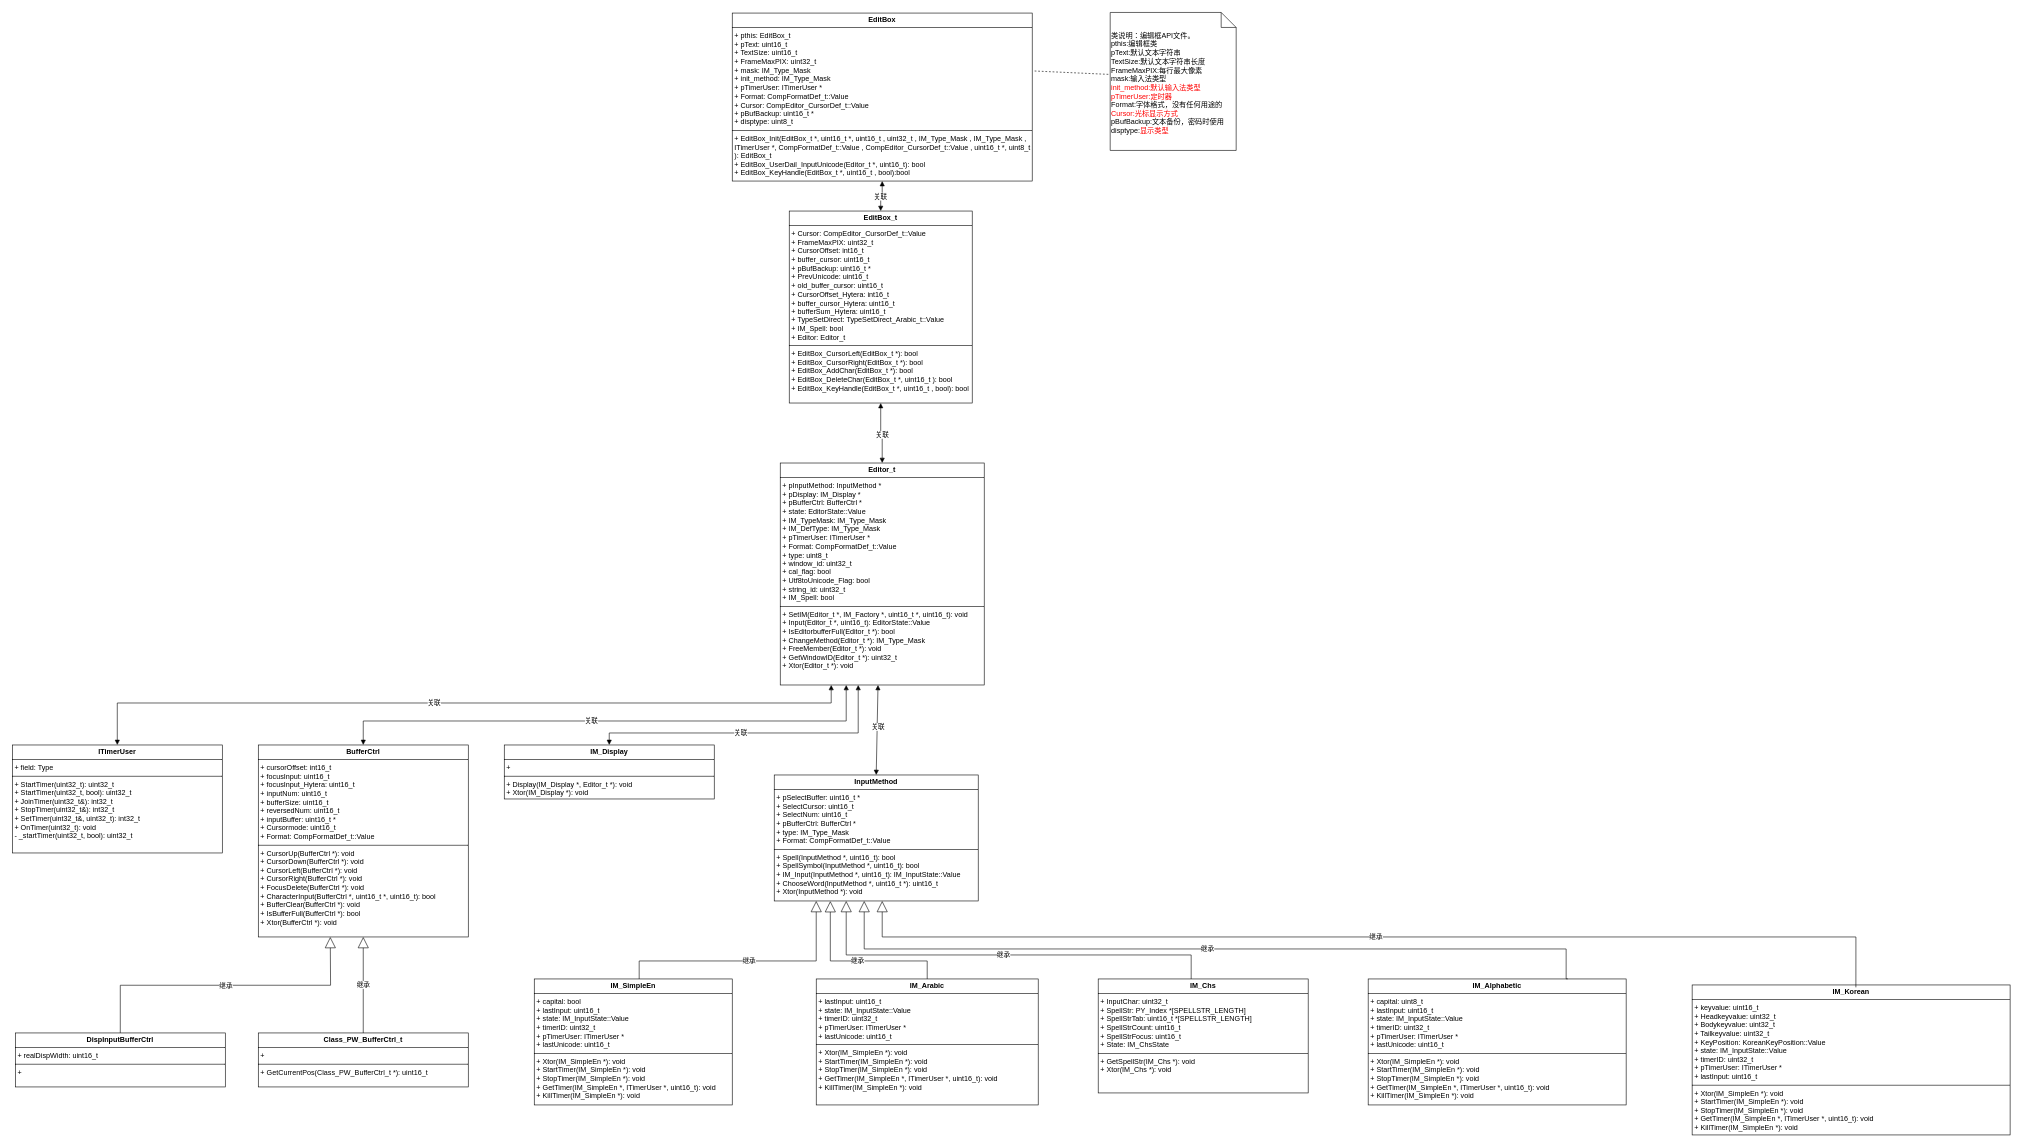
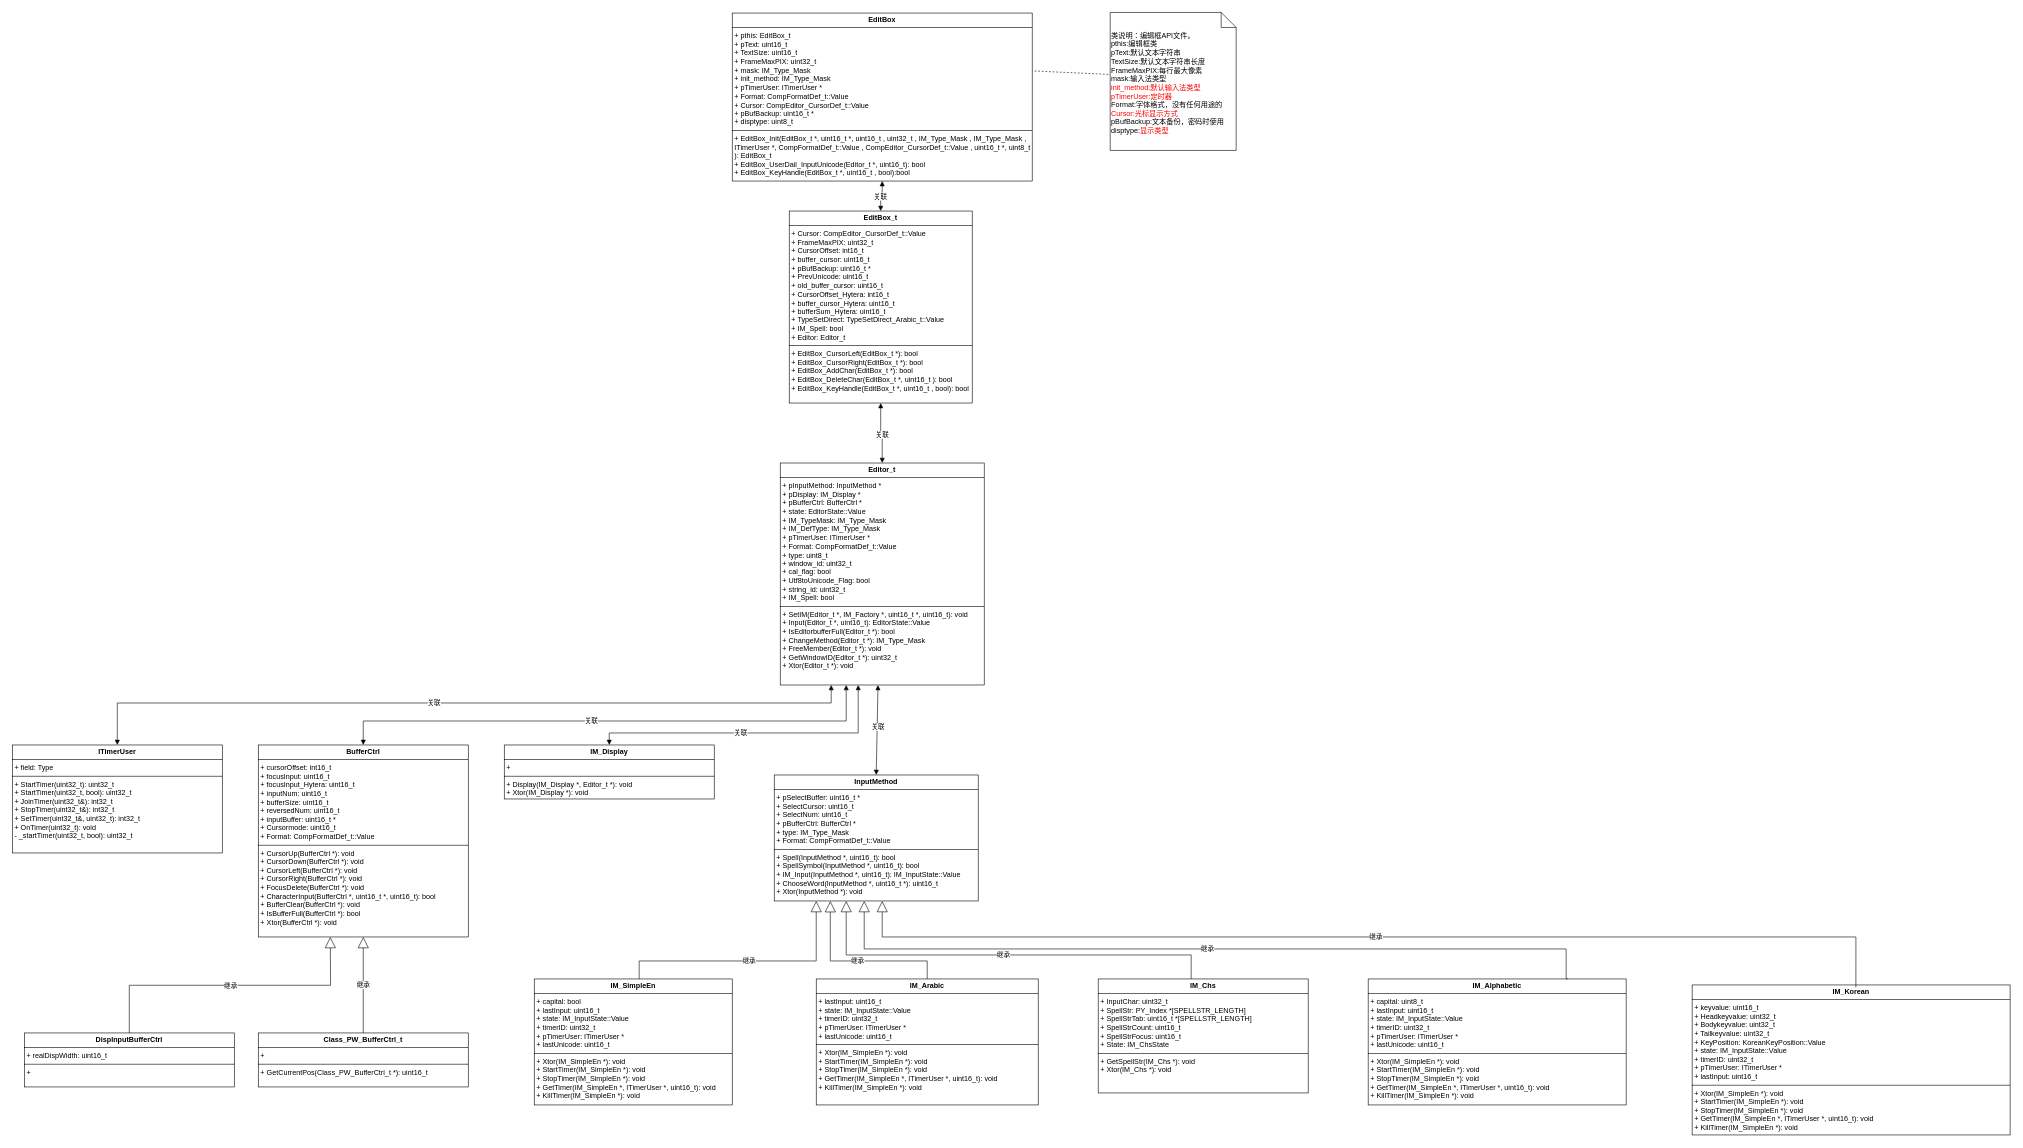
(120, 1060) -> (129, 1060)
